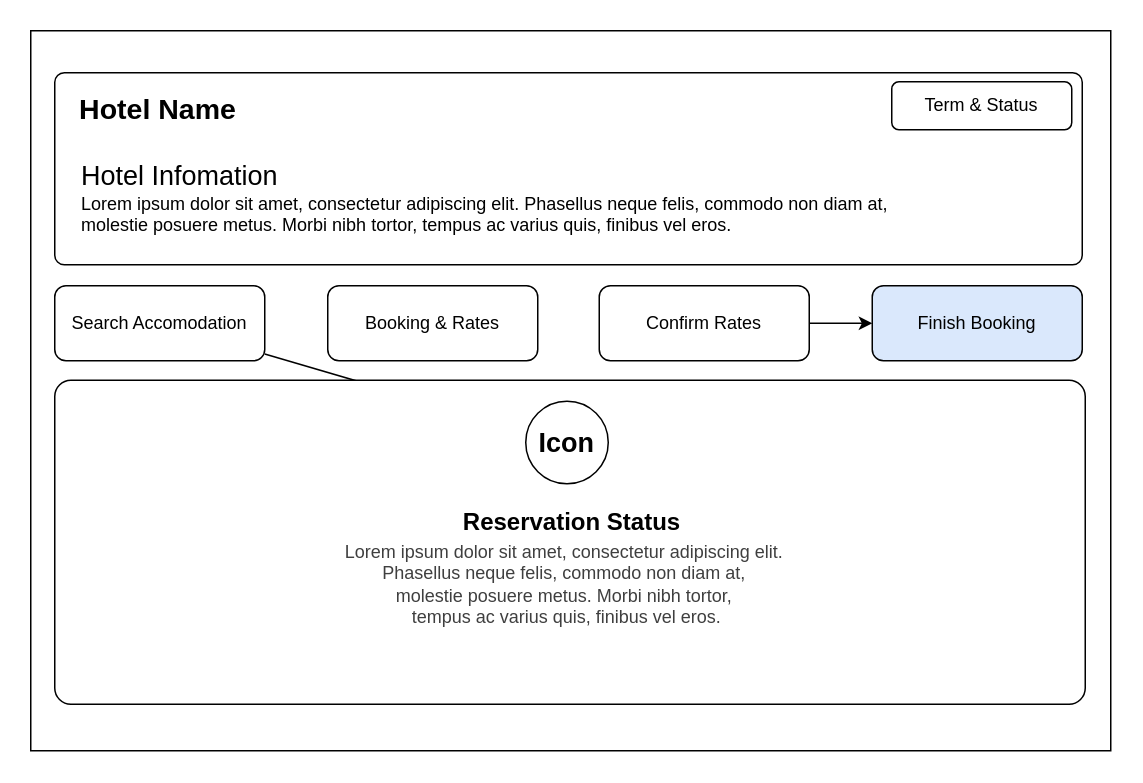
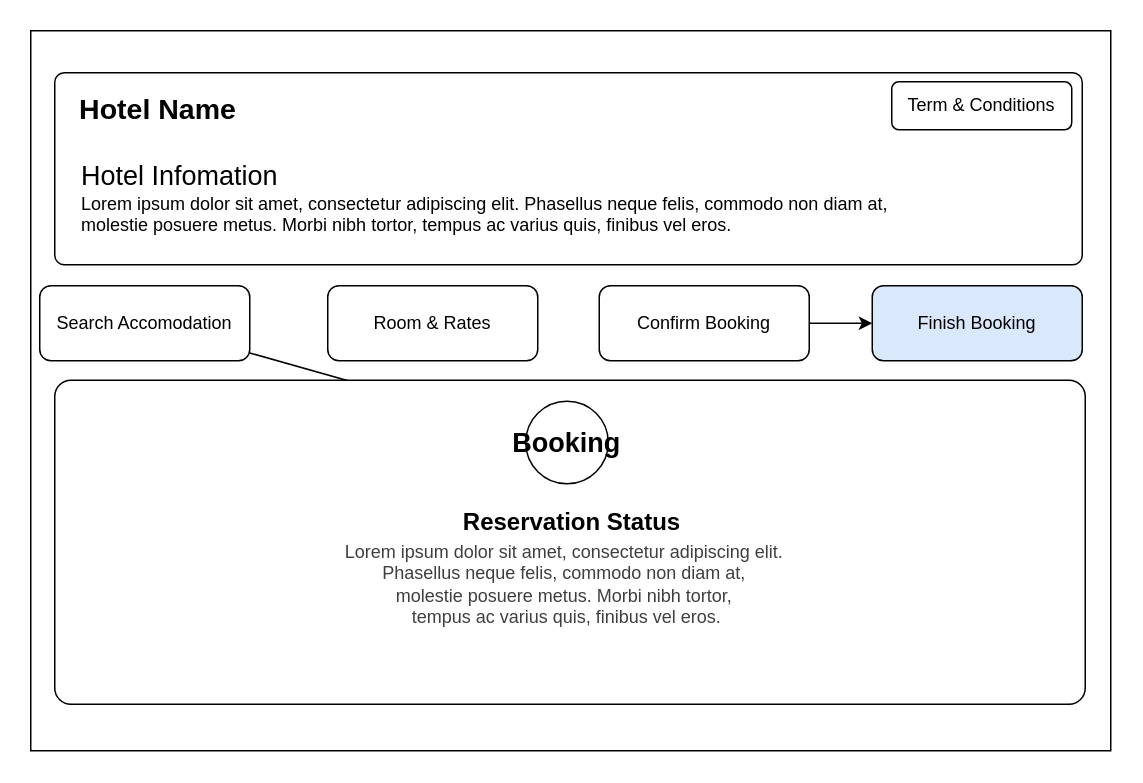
(982, 106) -> (982, 106)
(160, 323) -> (145, 323)
(433, 323) -> (433, 323)
(704, 323) -> (704, 323)
(567, 443) -> (567, 443)
